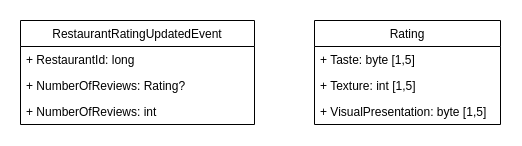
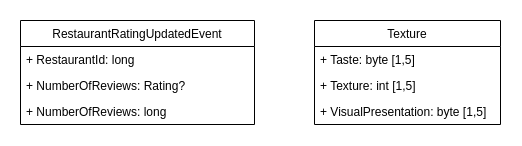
(407, 34) -> (407, 34)
(92, 112) -> (95, 112)
